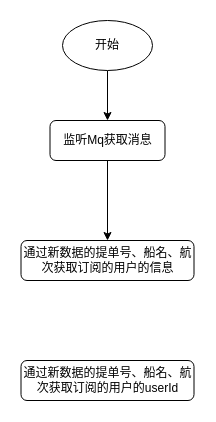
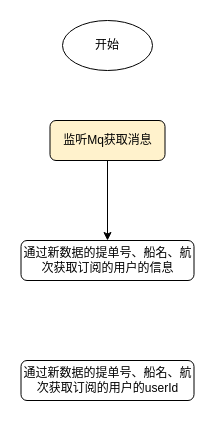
(108, 92) -> none
(108, 141) -> (108, 141)
